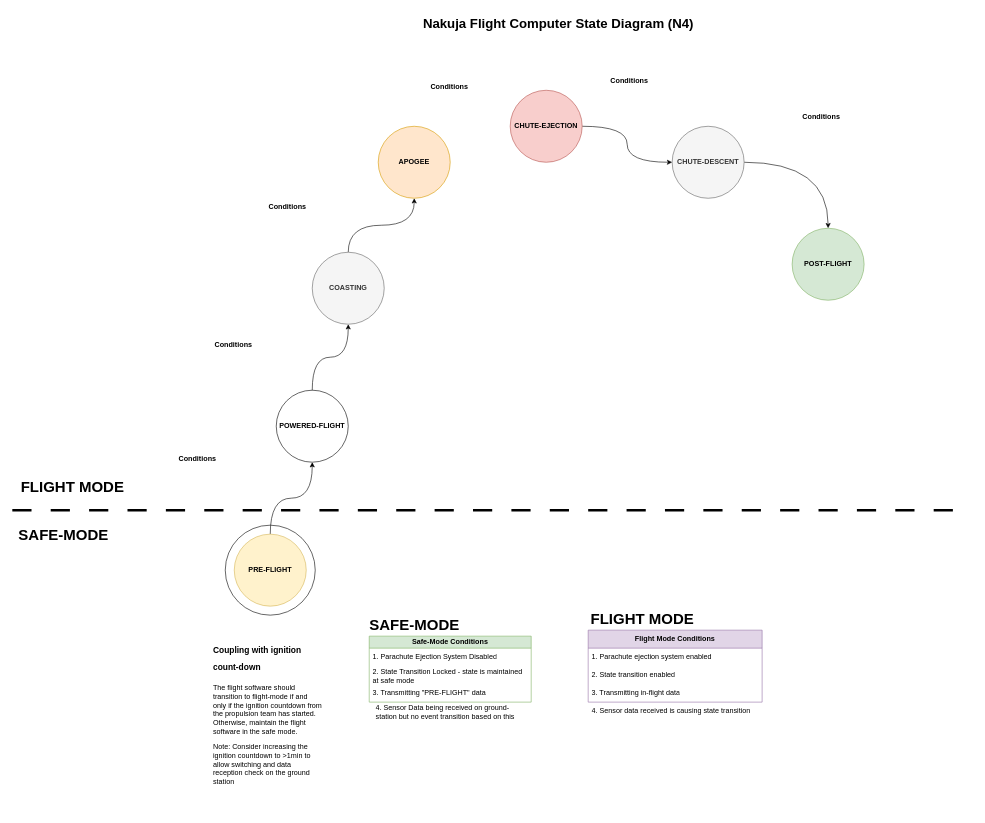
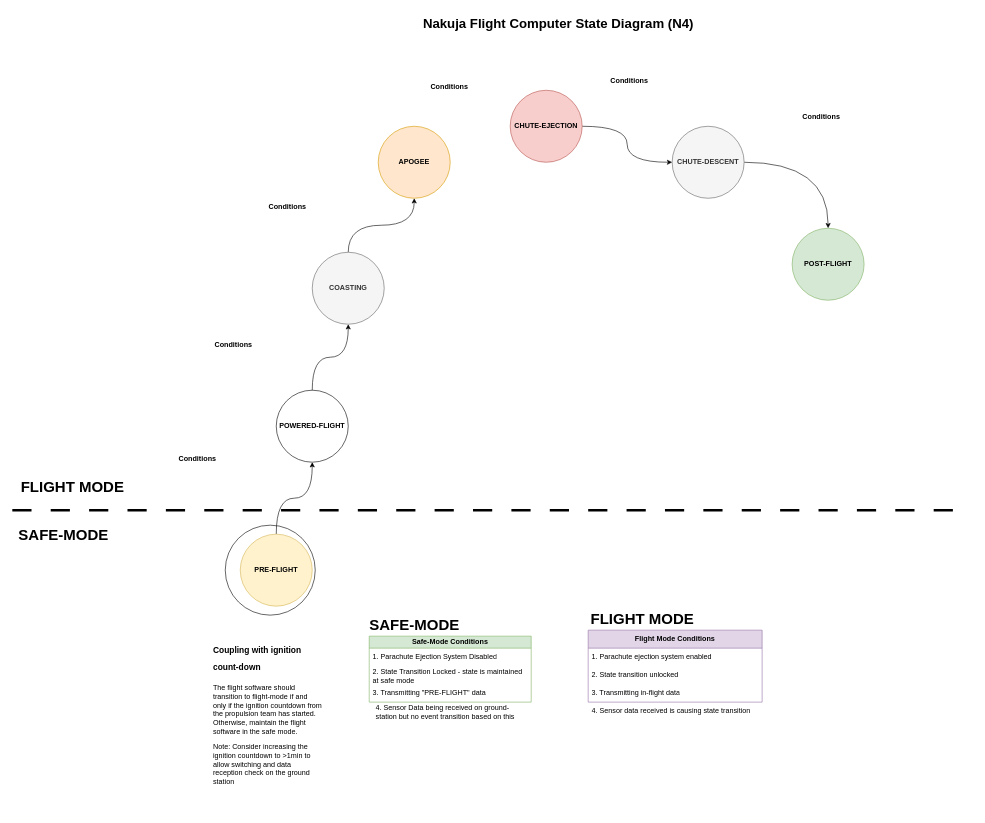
(270, 570) -> (276, 570)
(640, 675) -> (642, 675)
